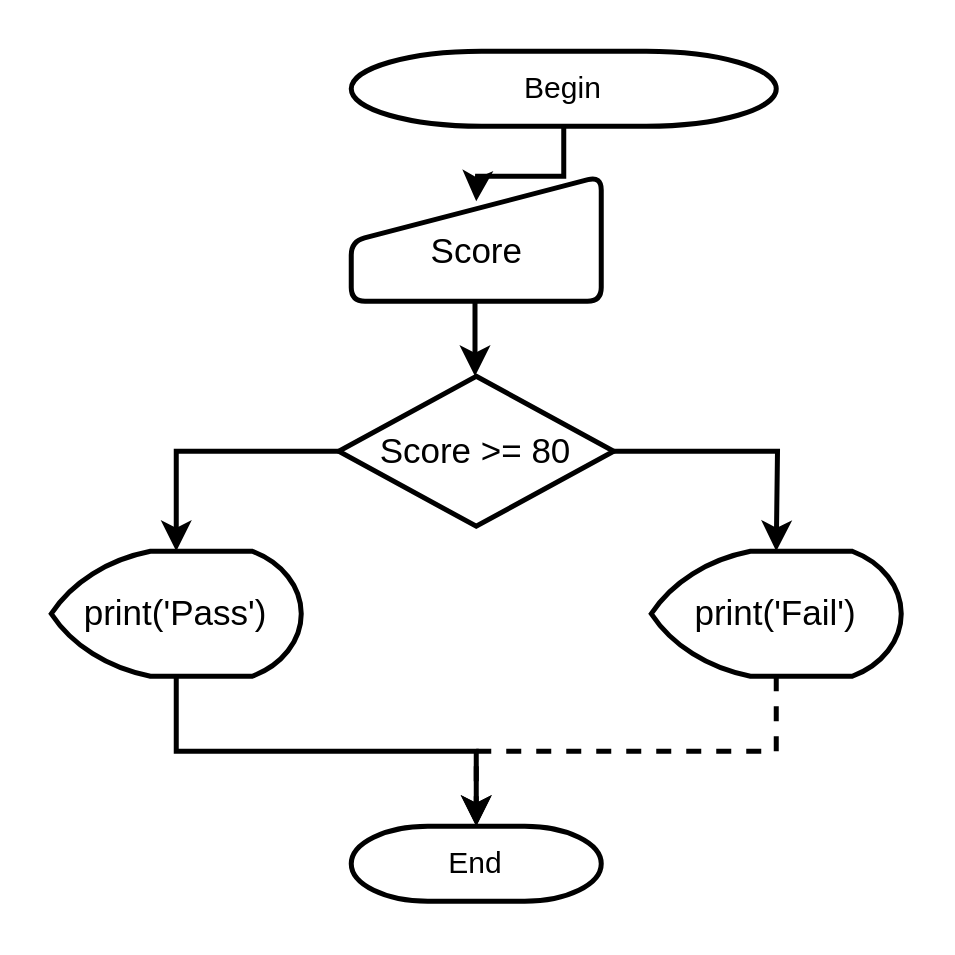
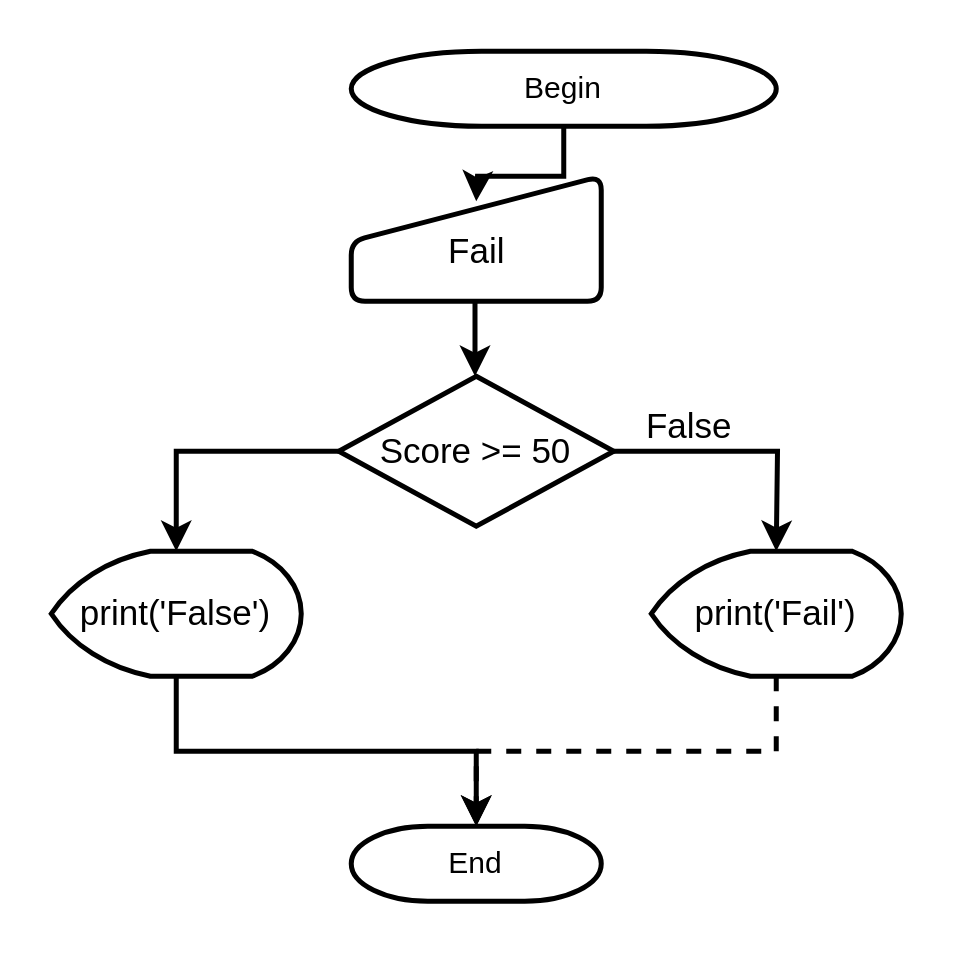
(478, 251) -> (478, 251)
none -> (689, 426)
(476, 451) -> (476, 451)
(176, 614) -> (176, 614)
